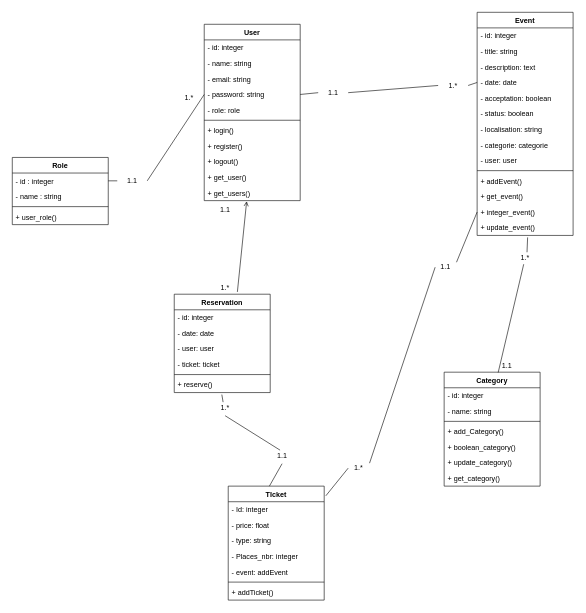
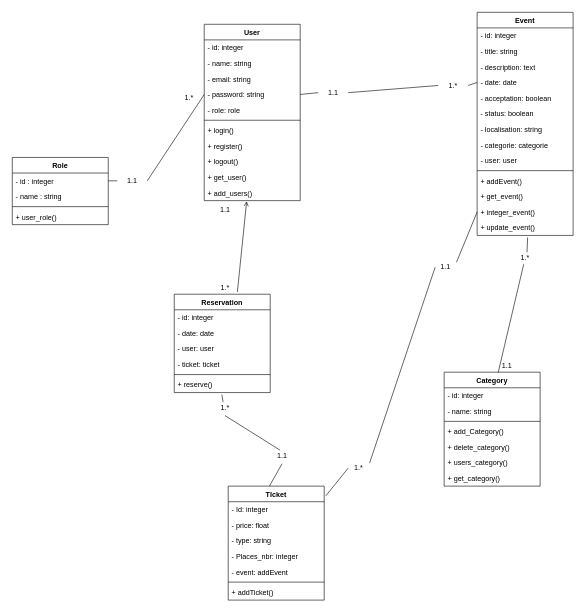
(233, 193) -> (233, 193)
(486, 448) -> (484, 448)
(485, 463) -> (483, 463)
